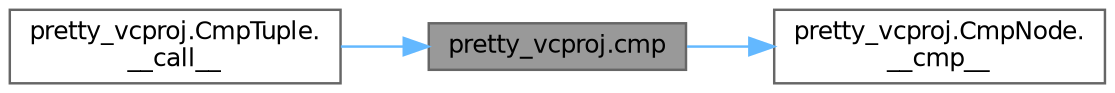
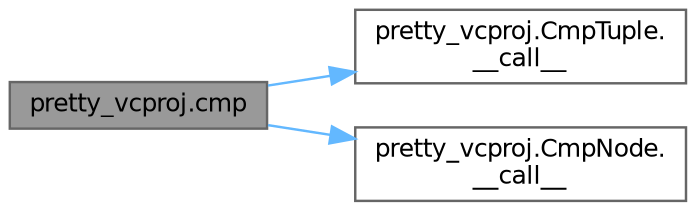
(372, 47) -> (299, 81)
(940, 47) -> (521, 164)
